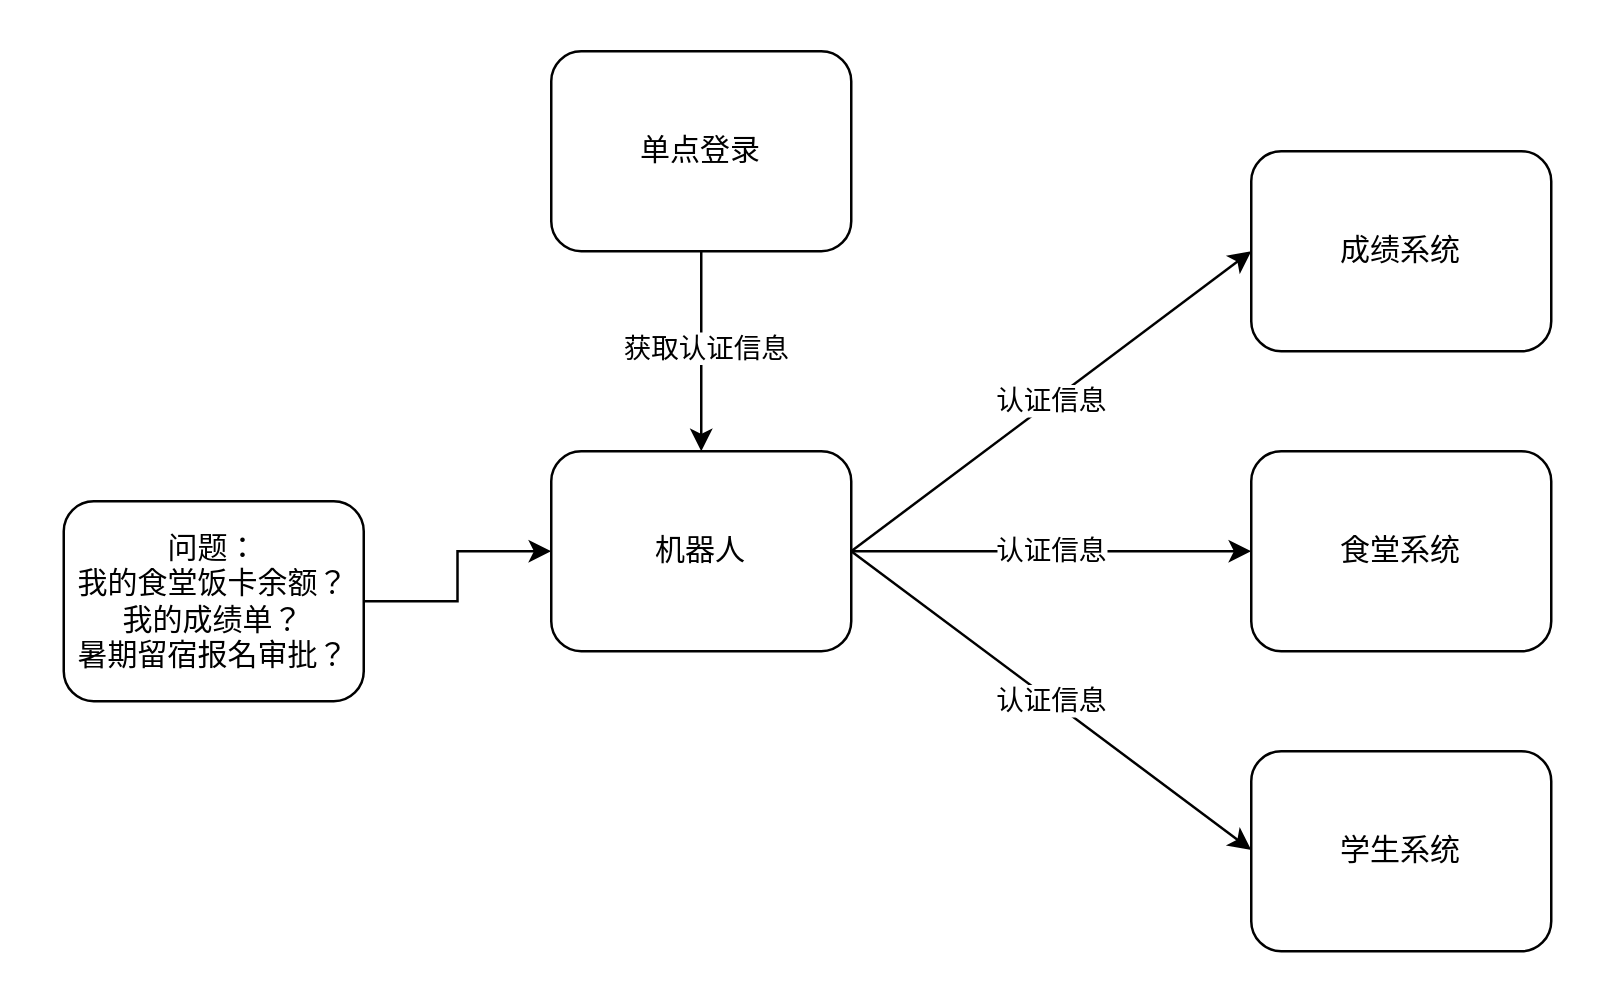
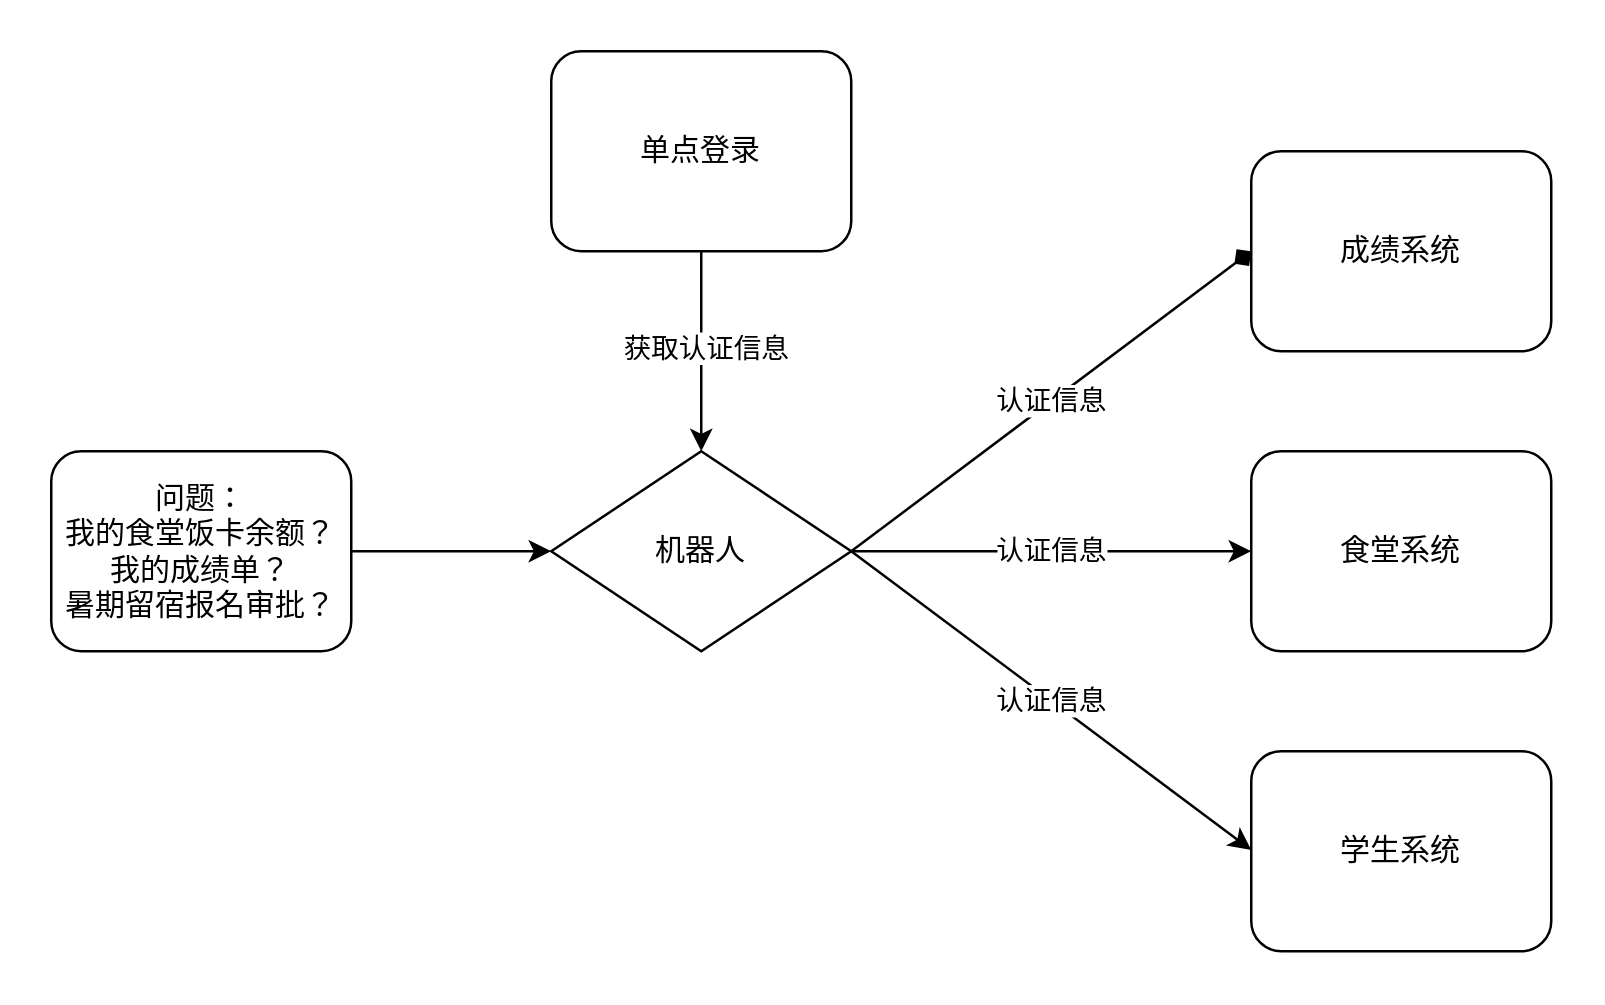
(1236, 263) -> (1235, 263)
(701, 551) -> (701, 551)
(214, 601) -> (201, 551)
